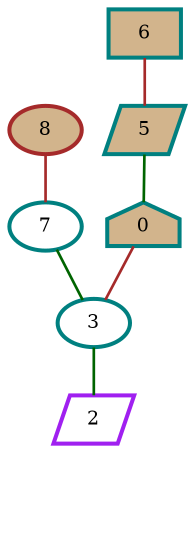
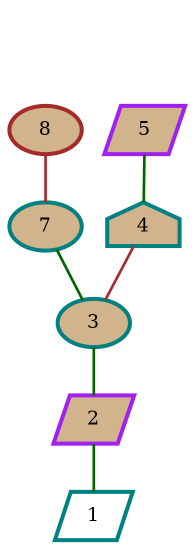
(145, 34) -> none
(145, 130) -> (145, 130)
(46, 227) -> (46, 227)
(143, 227) -> (143, 227)
(94, 323) -> (94, 323)
(94, 420) -> (94, 420)
none -> (94, 516)
